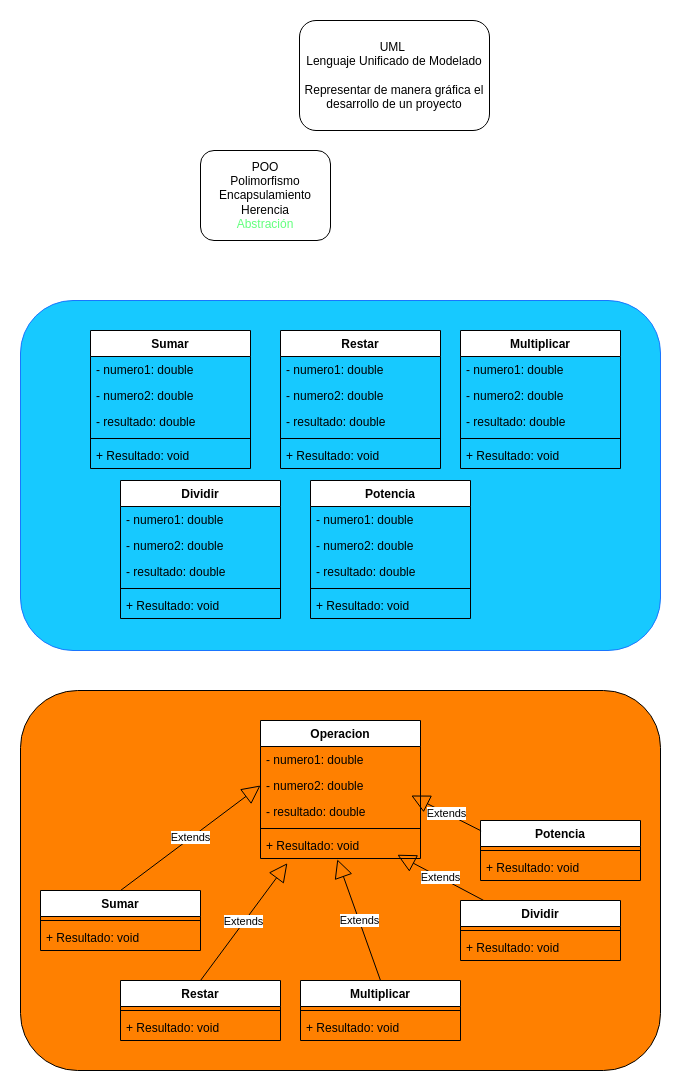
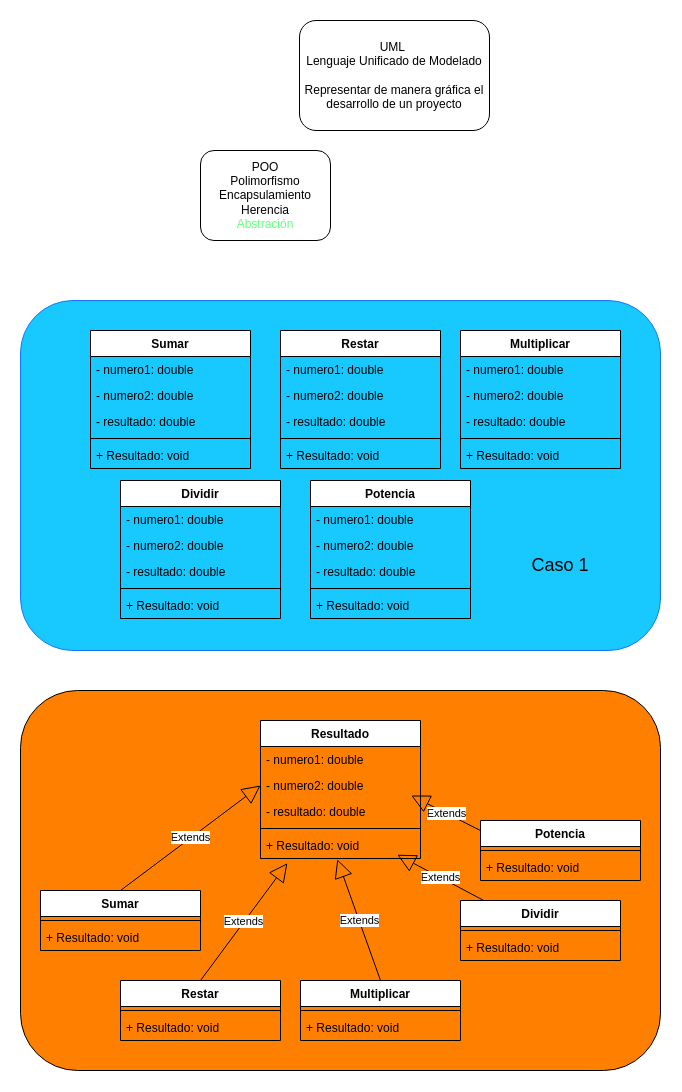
none -> (561, 566)
(341, 735) -> (341, 735)
